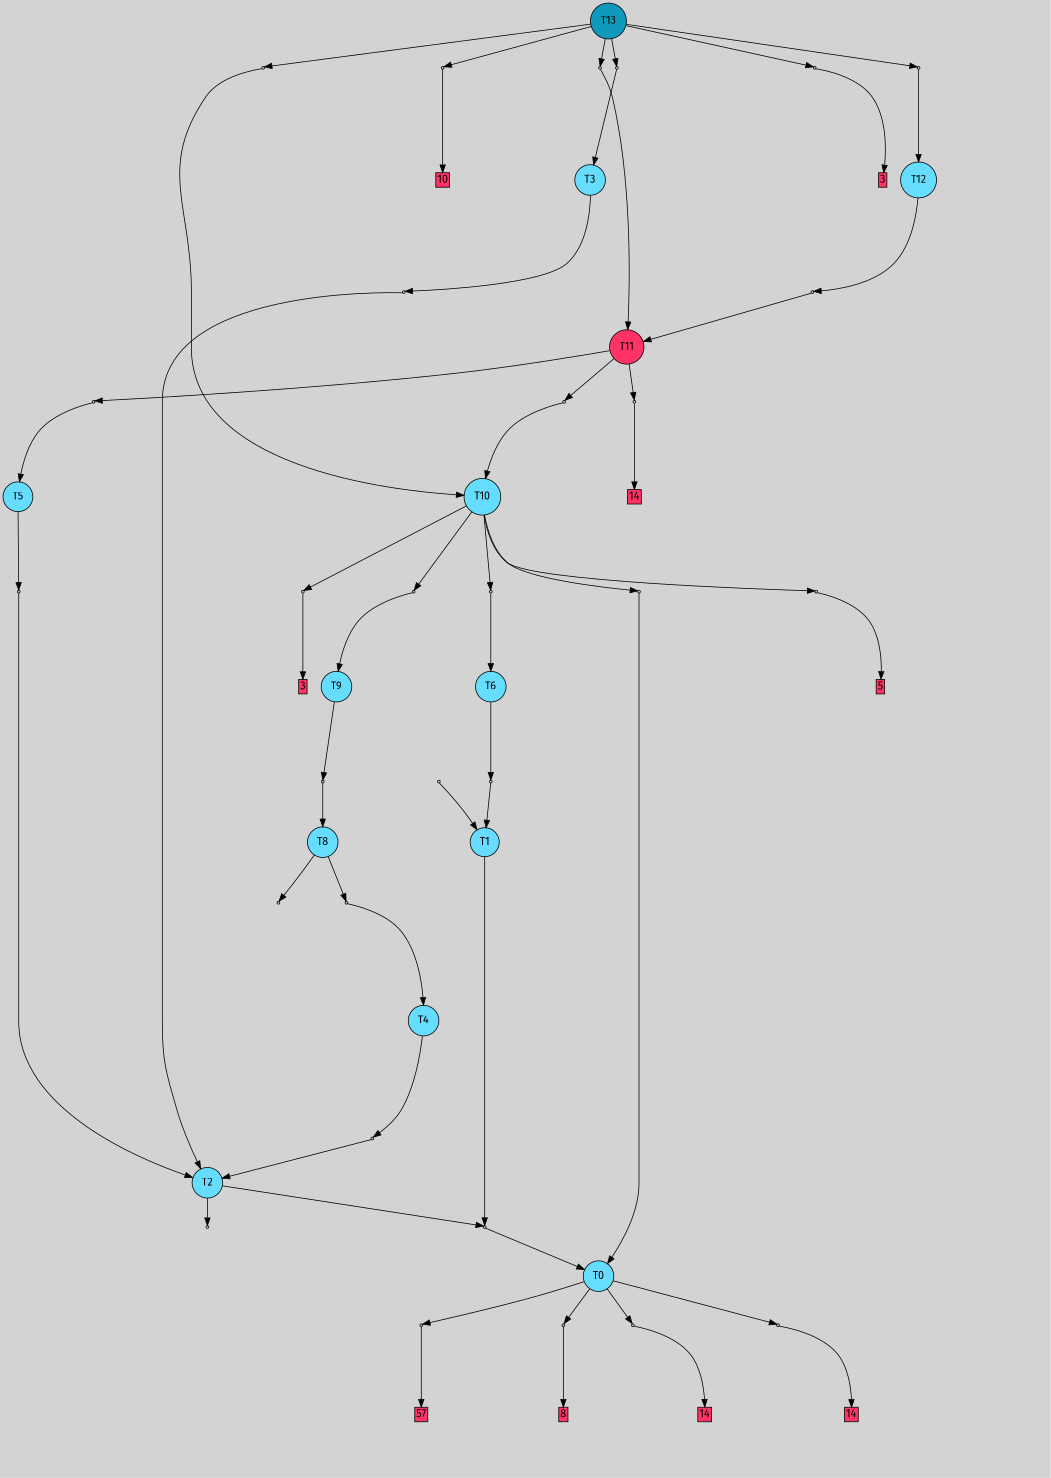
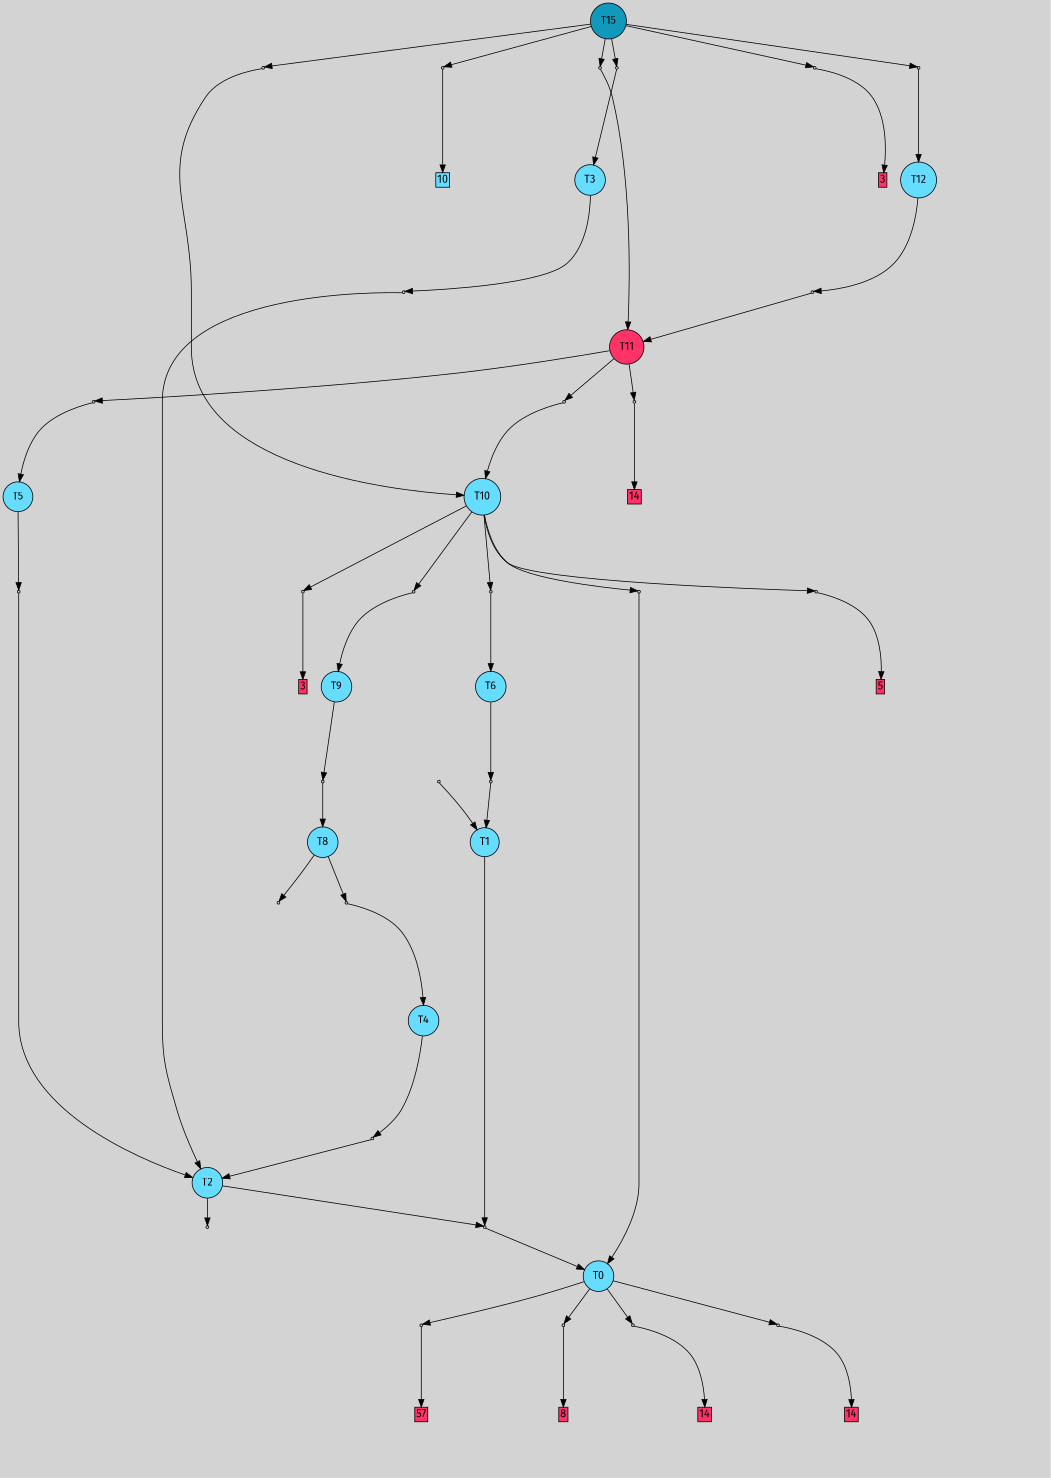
(608, 21) -> (608, 21)
(443, 180) -> (443, 180)
